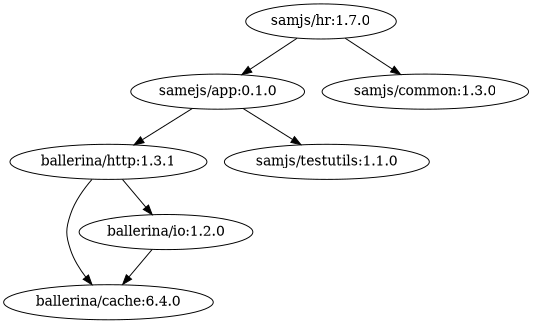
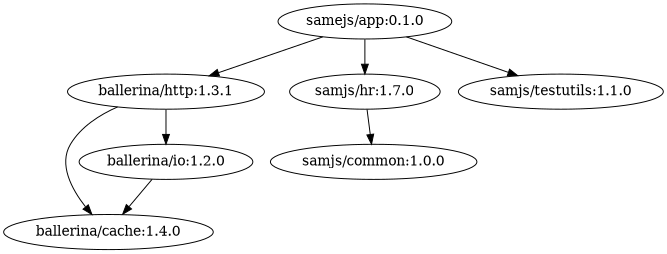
(274, 54) -> (365, 52)
(425, 92) -> (374, 162)
(108, 302) -> (108, 232)
